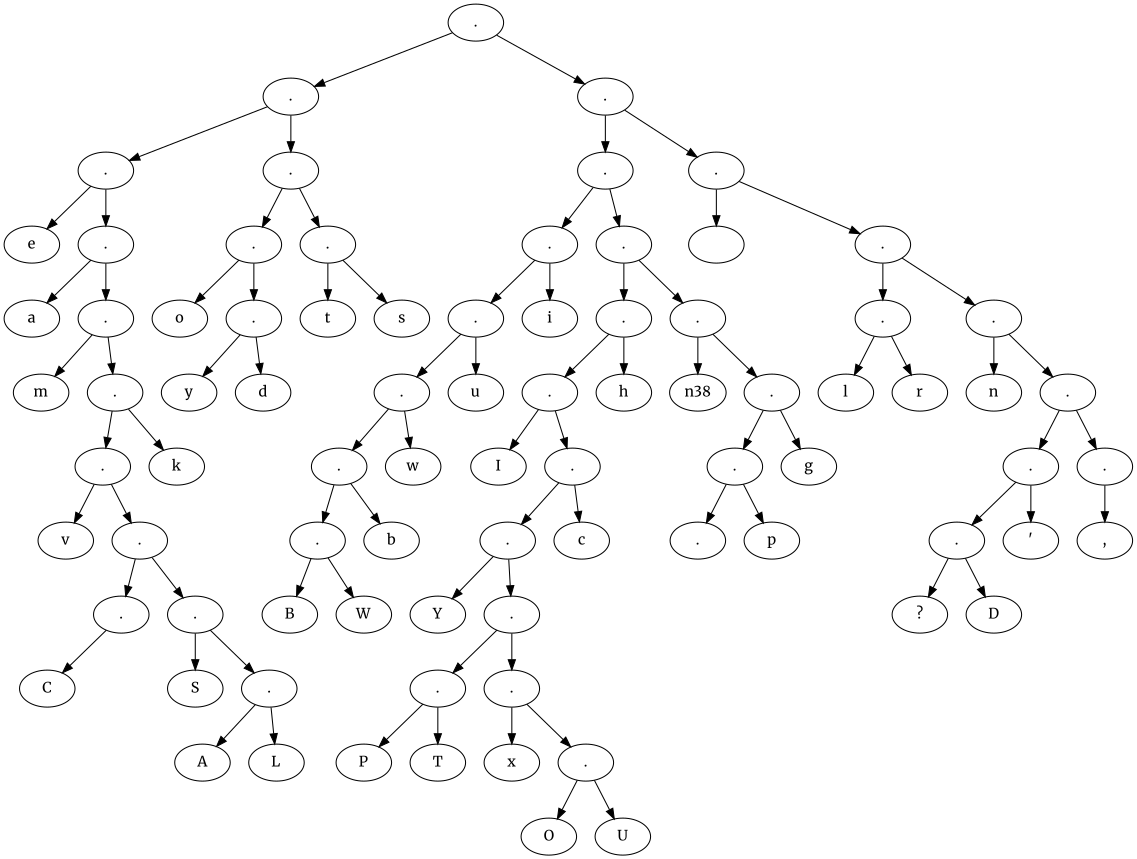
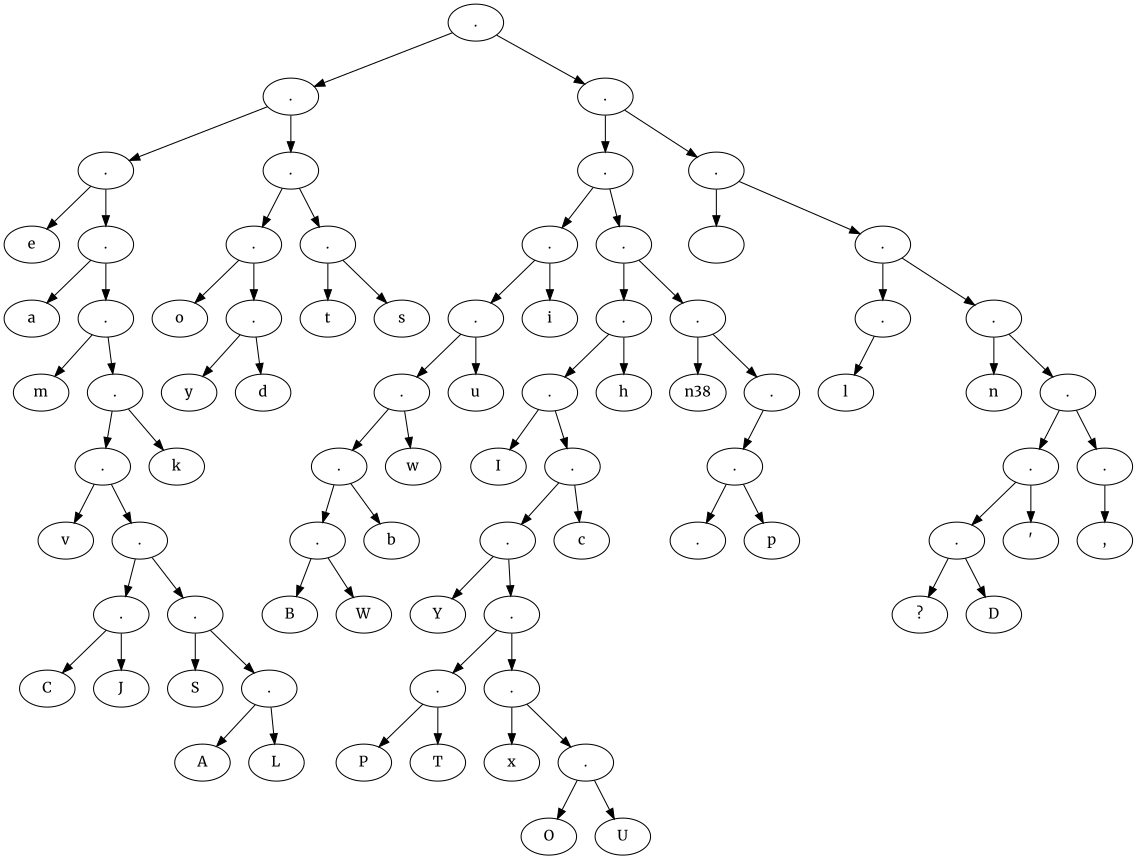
(920, 393) -> none
(809, 467) -> none
none -> (121, 689)
